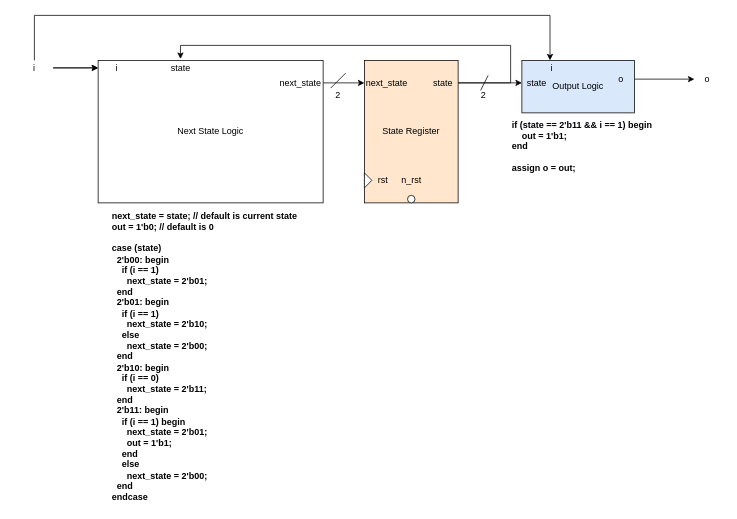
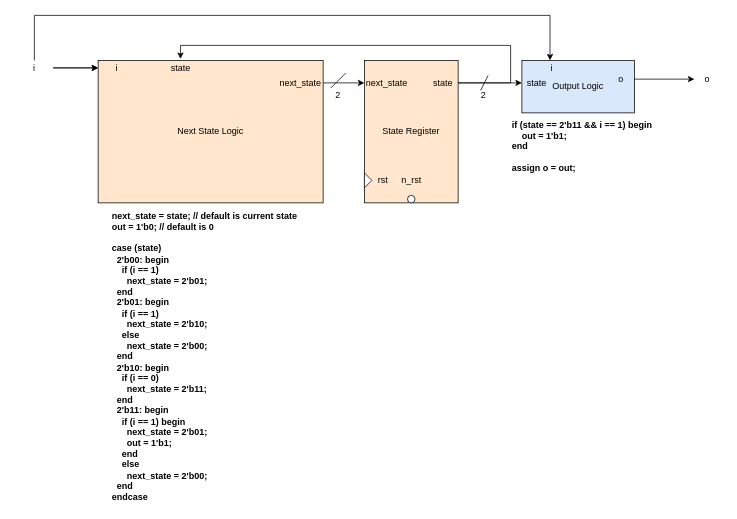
(210, 132) -> (210, 132)
